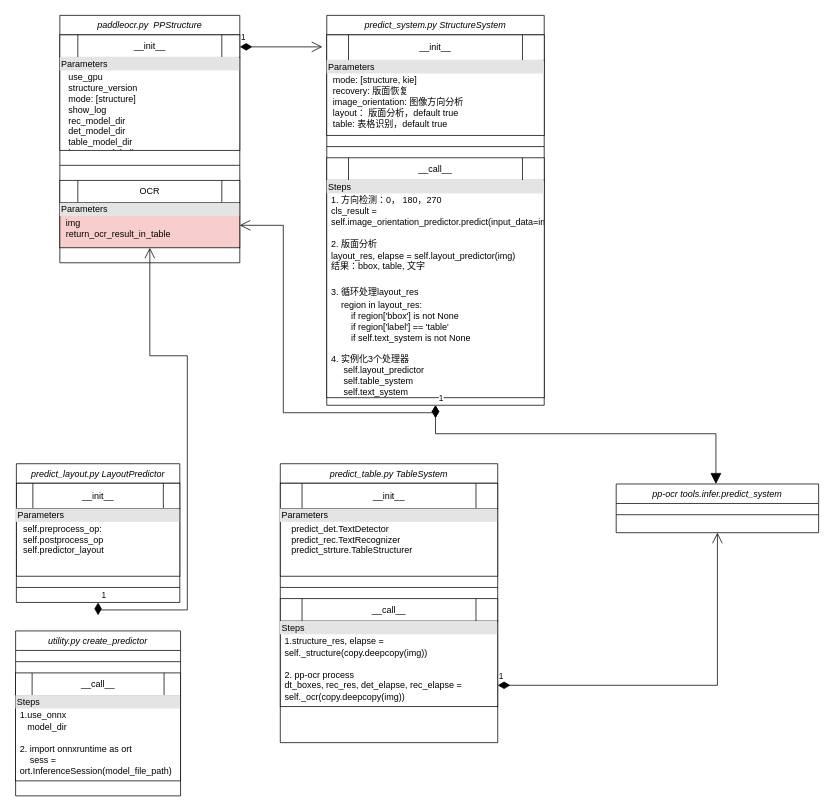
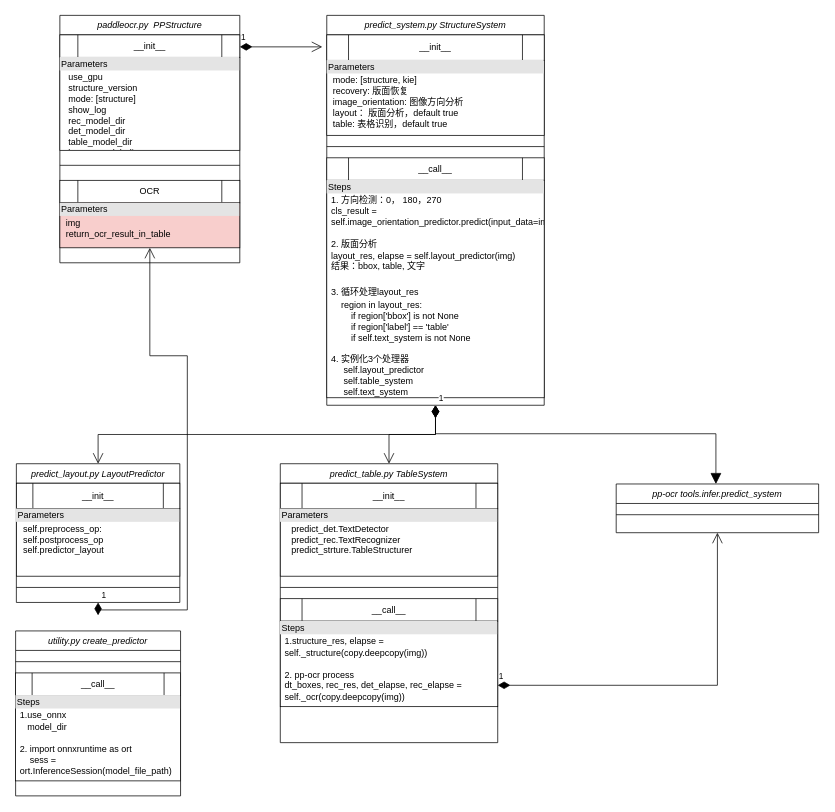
(283, 374) -> (229, 435)
none -> (389, 458)
